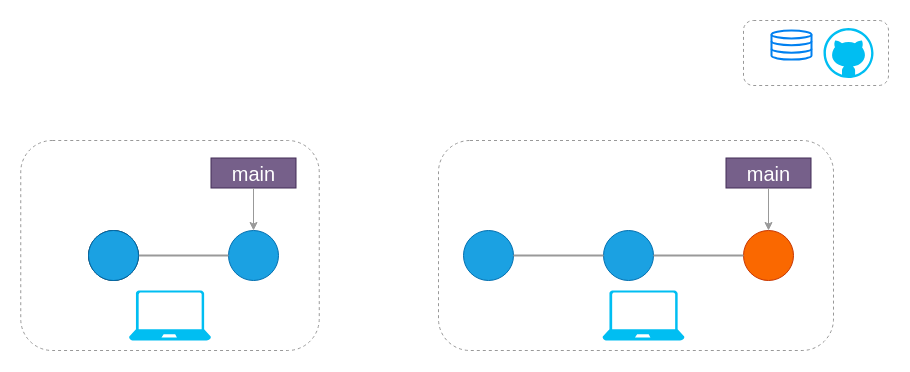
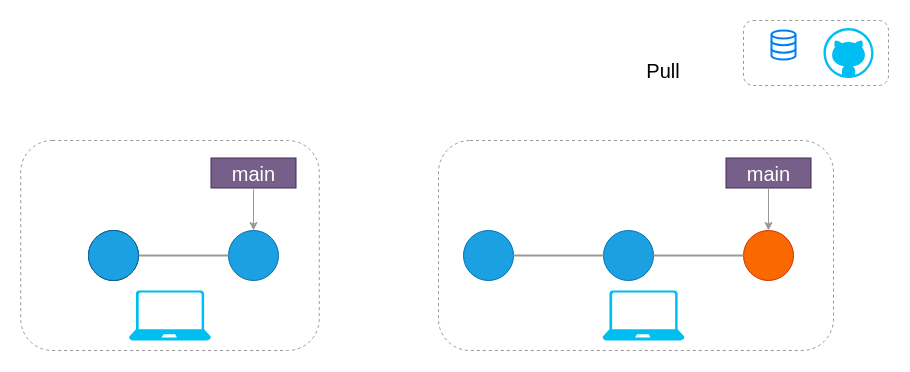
(792, 45) -> (784, 45)
none -> (664, 71)
